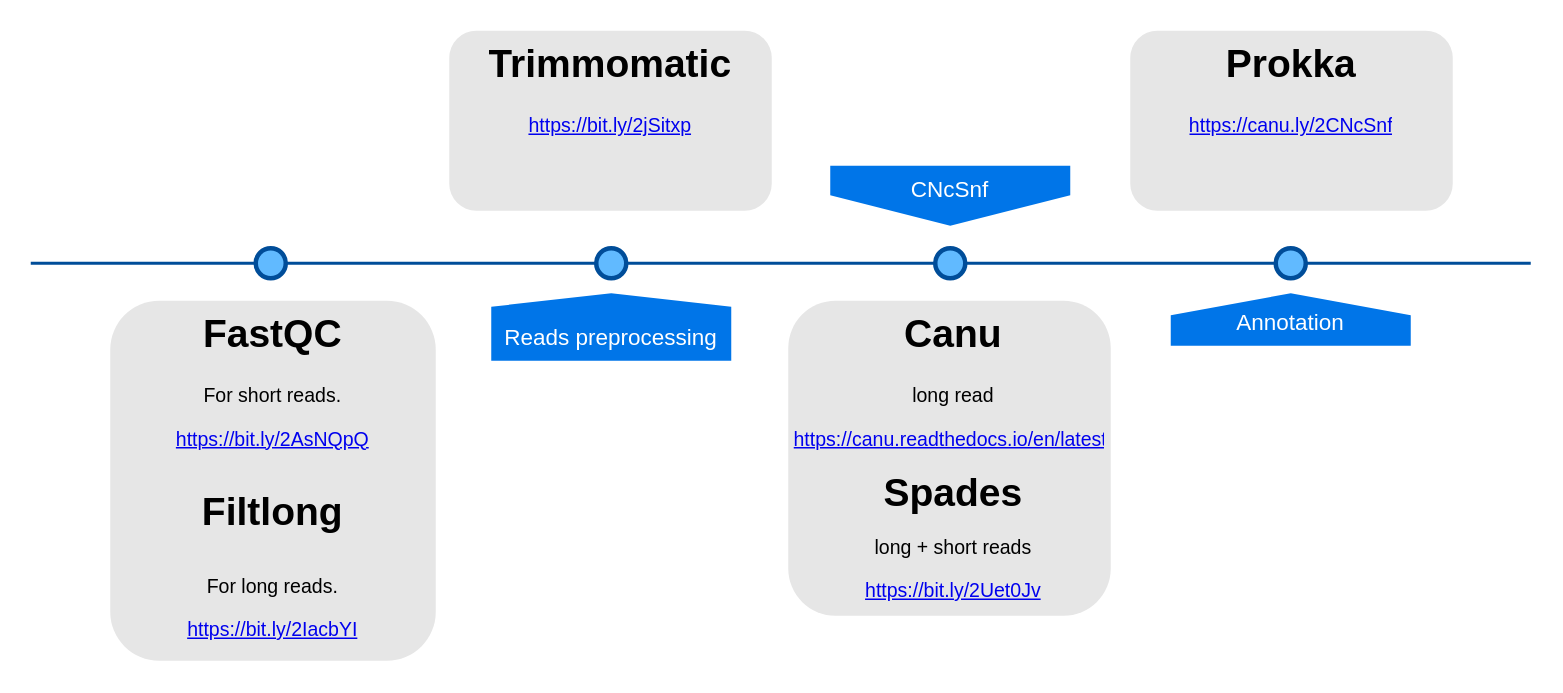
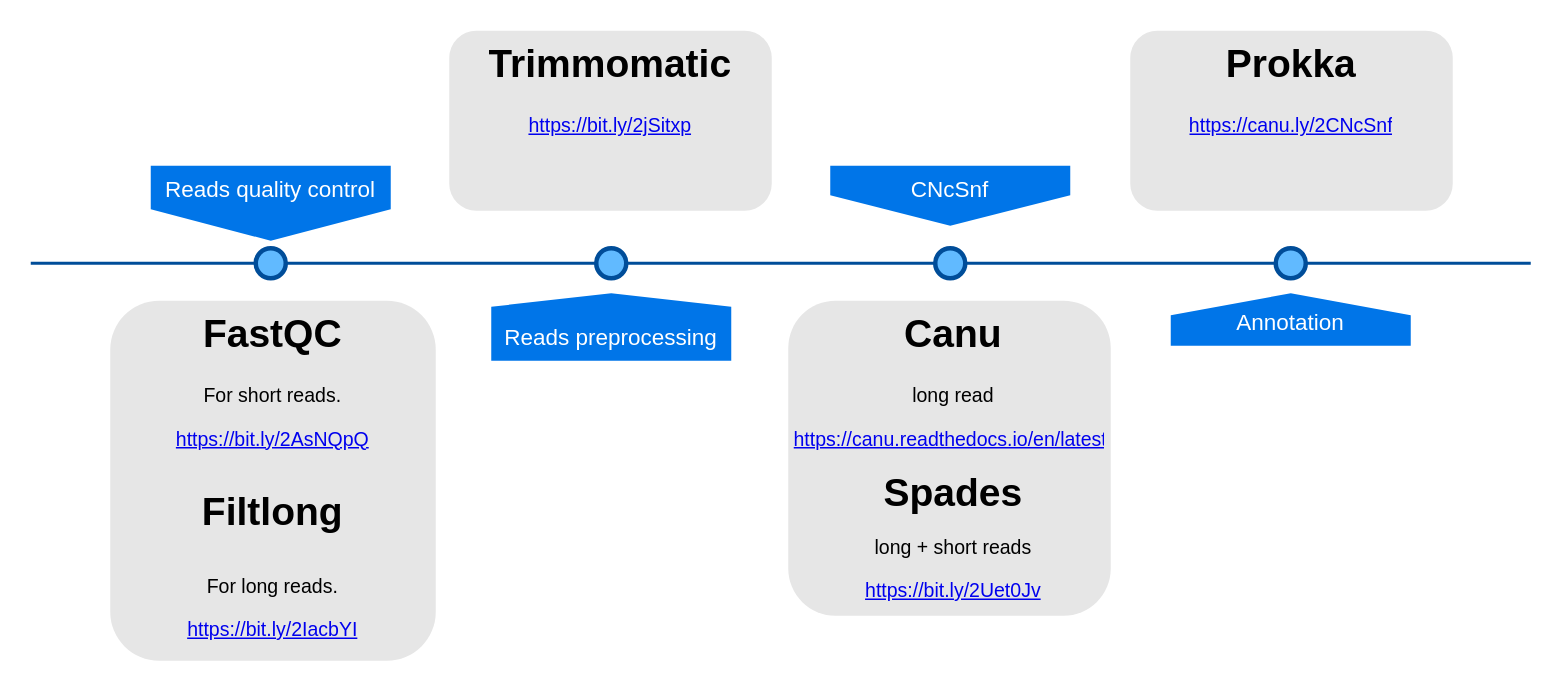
none -> (271, 203)
